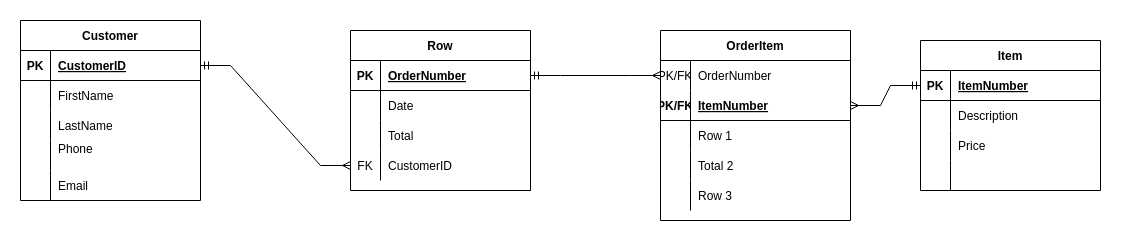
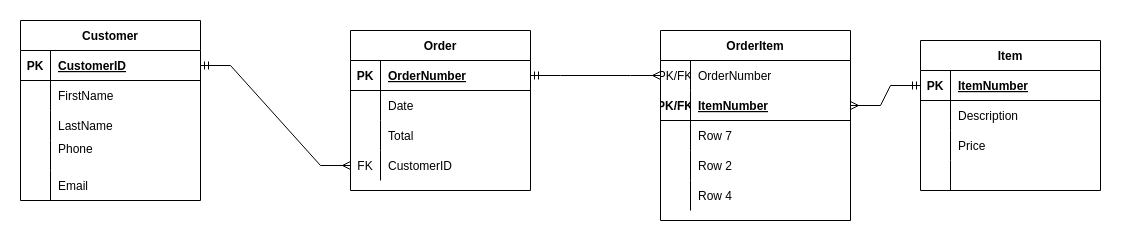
(440, 46) -> (440, 46)
(713, 136) -> (713, 136)
(718, 166) -> (713, 166)
(713, 196) -> (713, 196)
